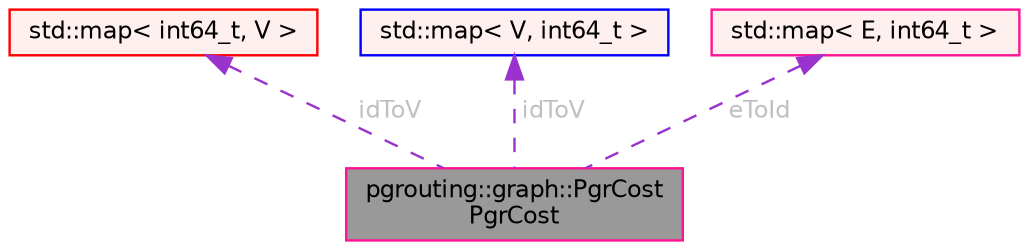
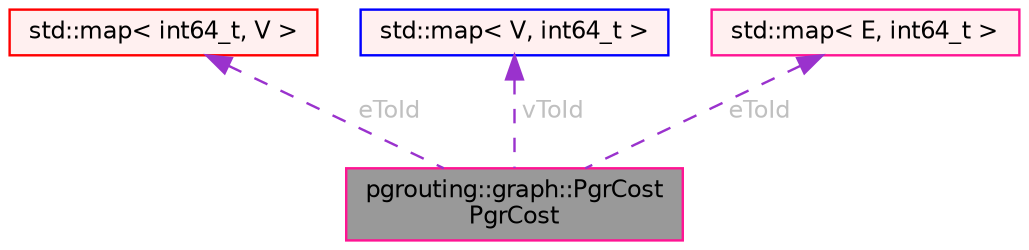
(387, 112) -> (386, 112)
(551, 112) -> (549, 112)
